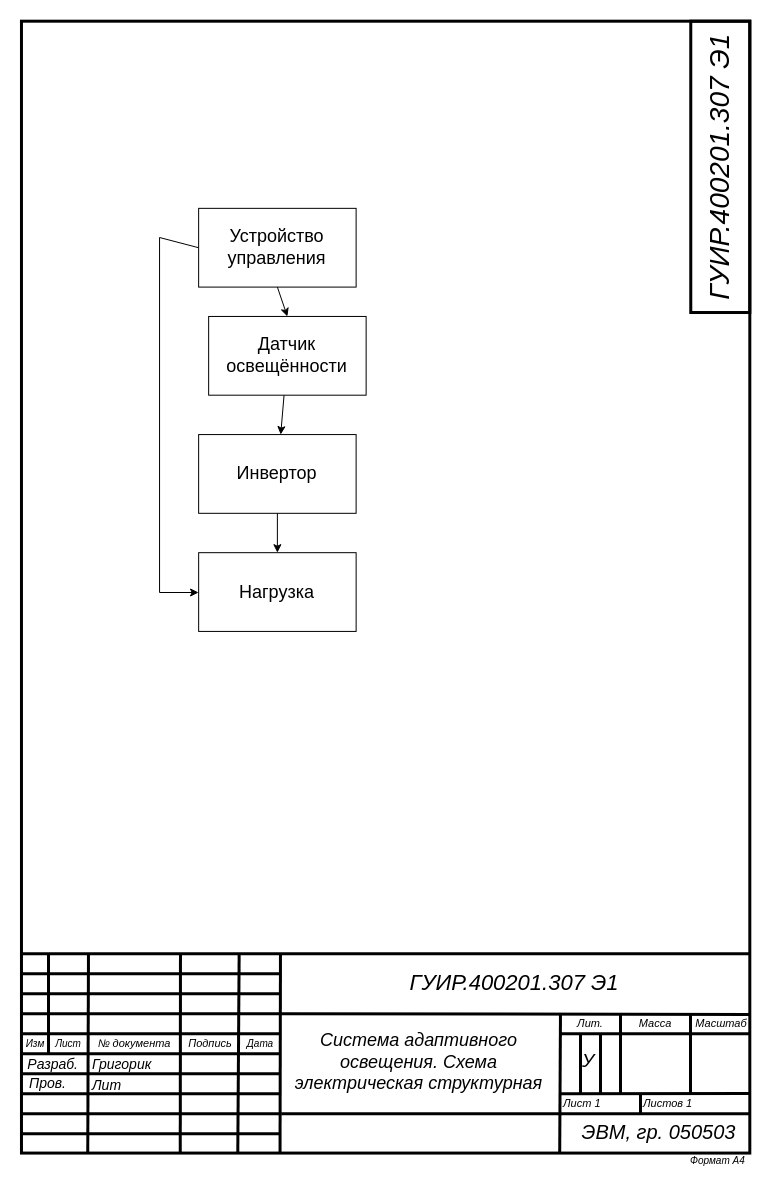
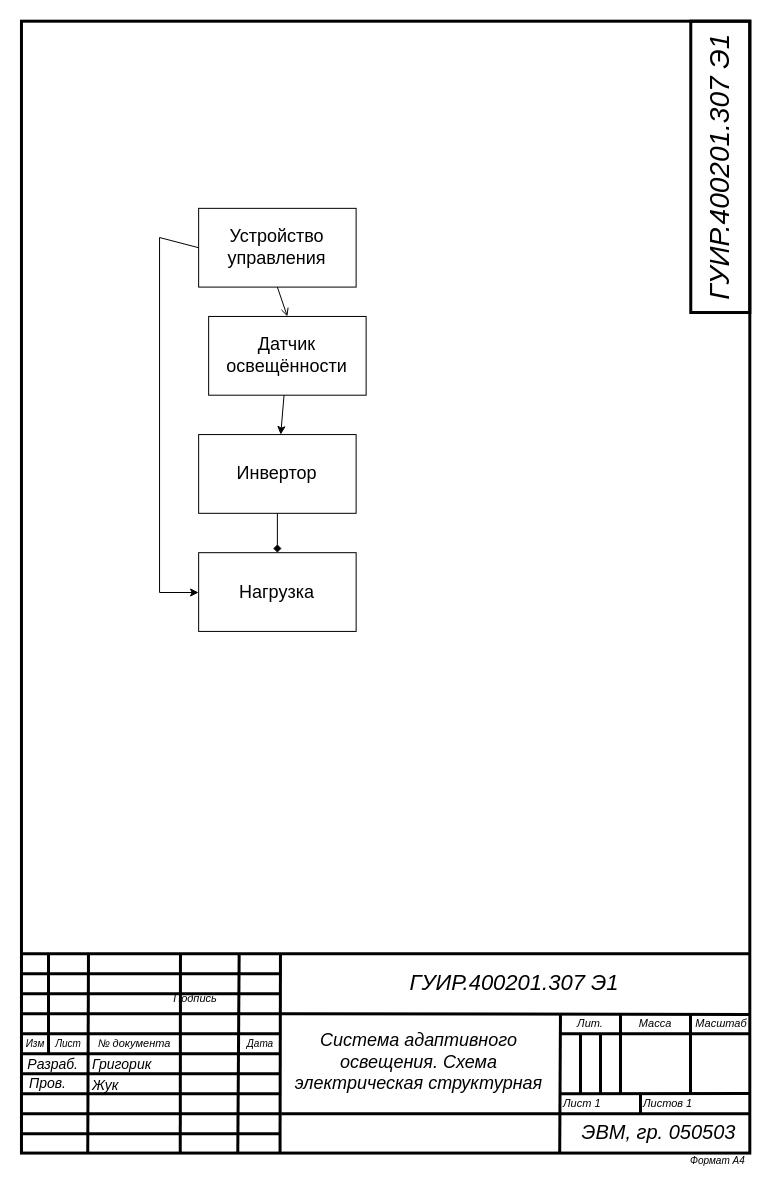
(285, 308) -> (285, 310)
(277, 544) -> (277, 544)
(210, 1044) -> (195, 999)
(591, 1062) -> none
(103, 1086) -> (103, 1086)
